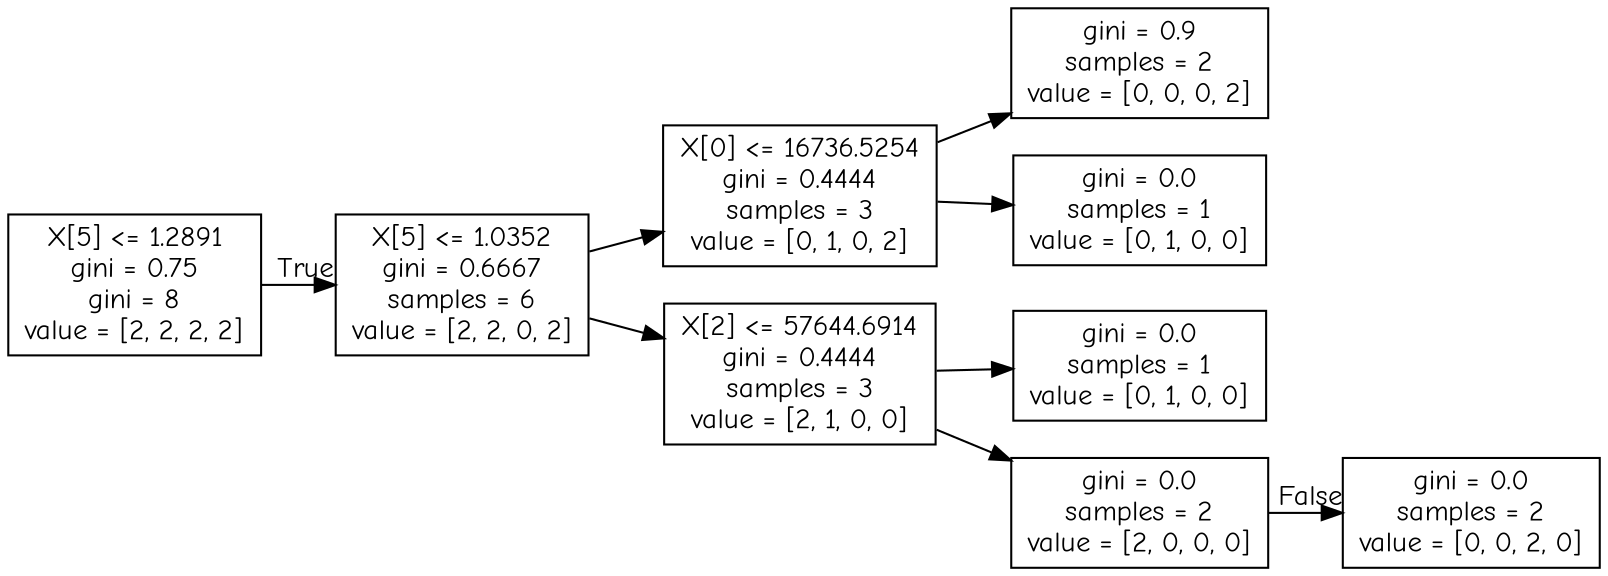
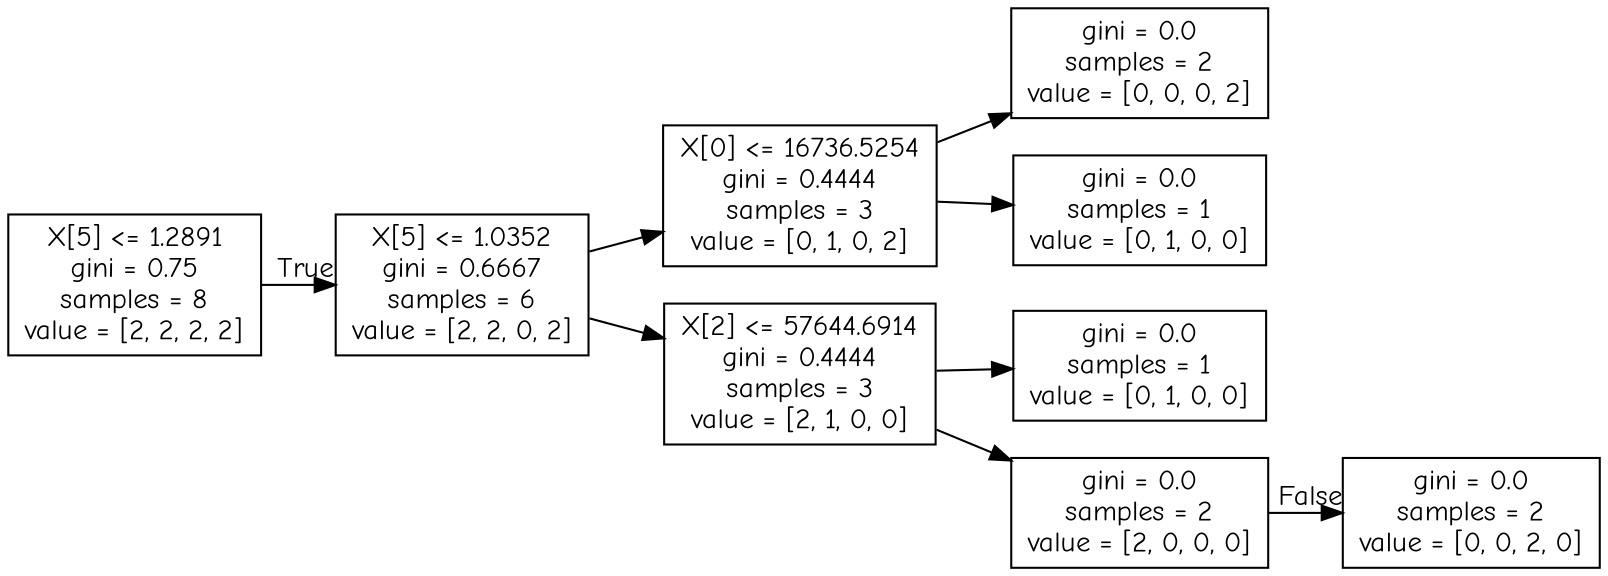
(1140, 63) -> (1140, 63)
(135, 285) -> (135, 285)
